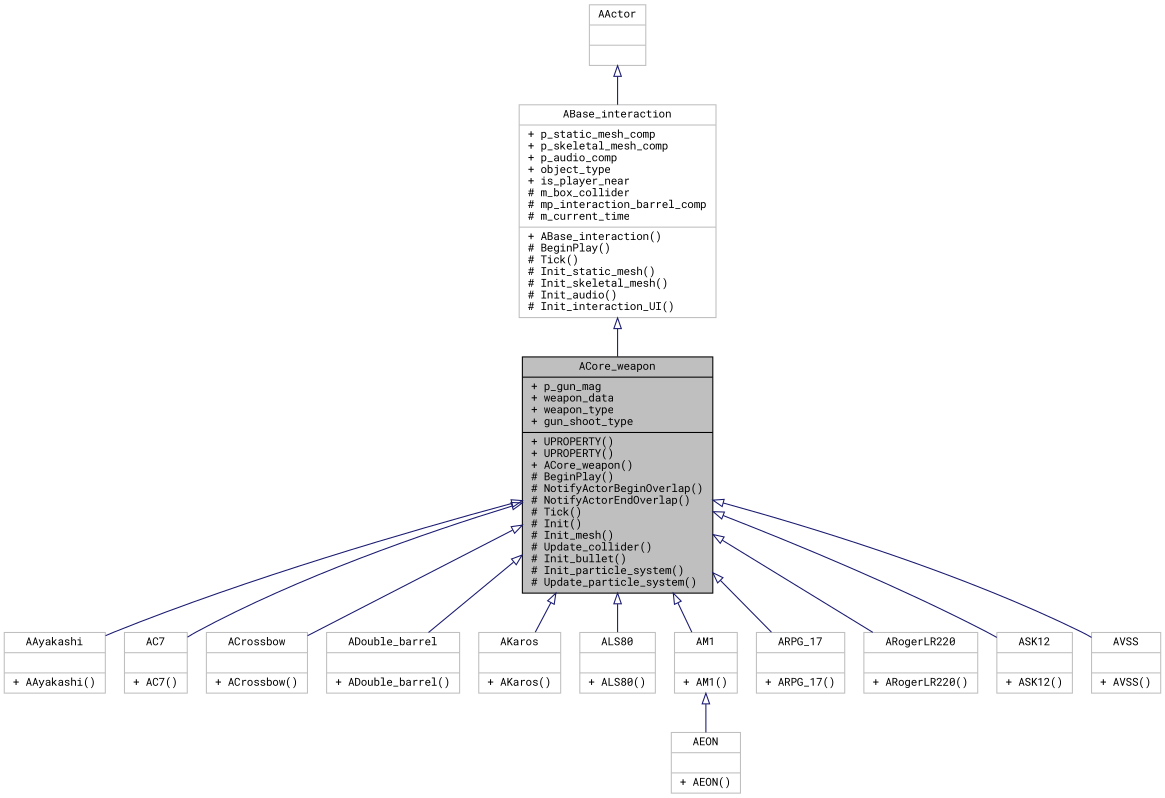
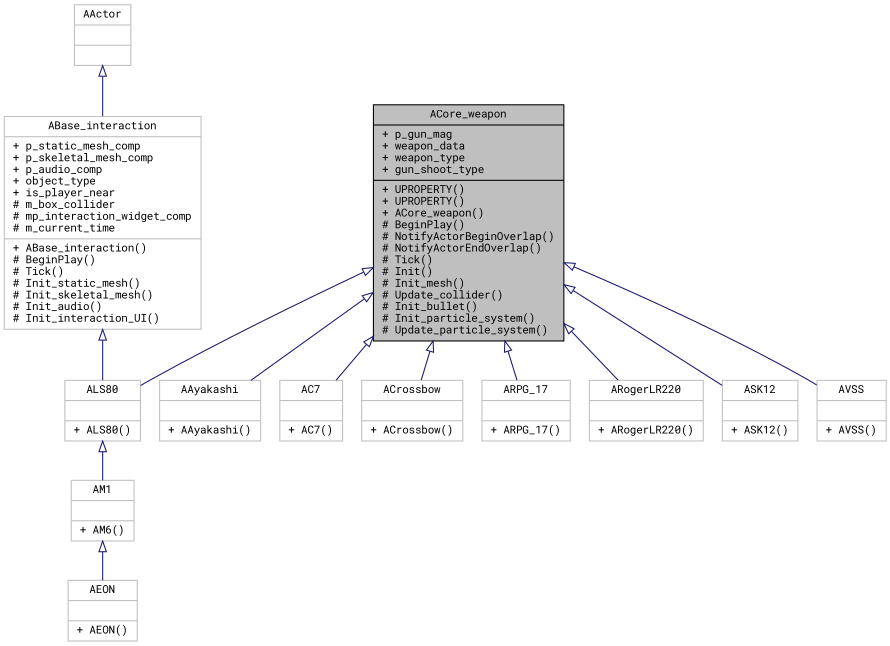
(618, 205) -> (103, 217)
(618, 343) -> (103, 360)
(685, 618) -> (103, 466)
(393, 663) -> none
(520, 663) -> none
(706, 682) -> (103, 530)
